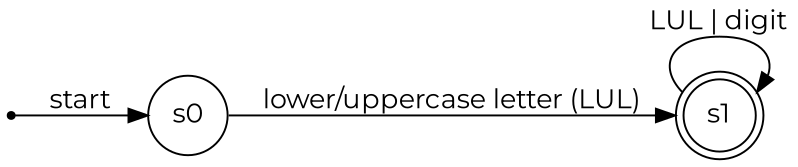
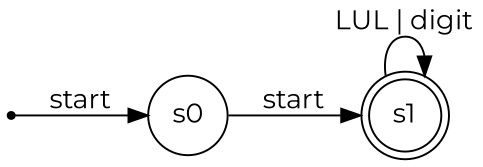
(452, 101) -> (295, 101)
